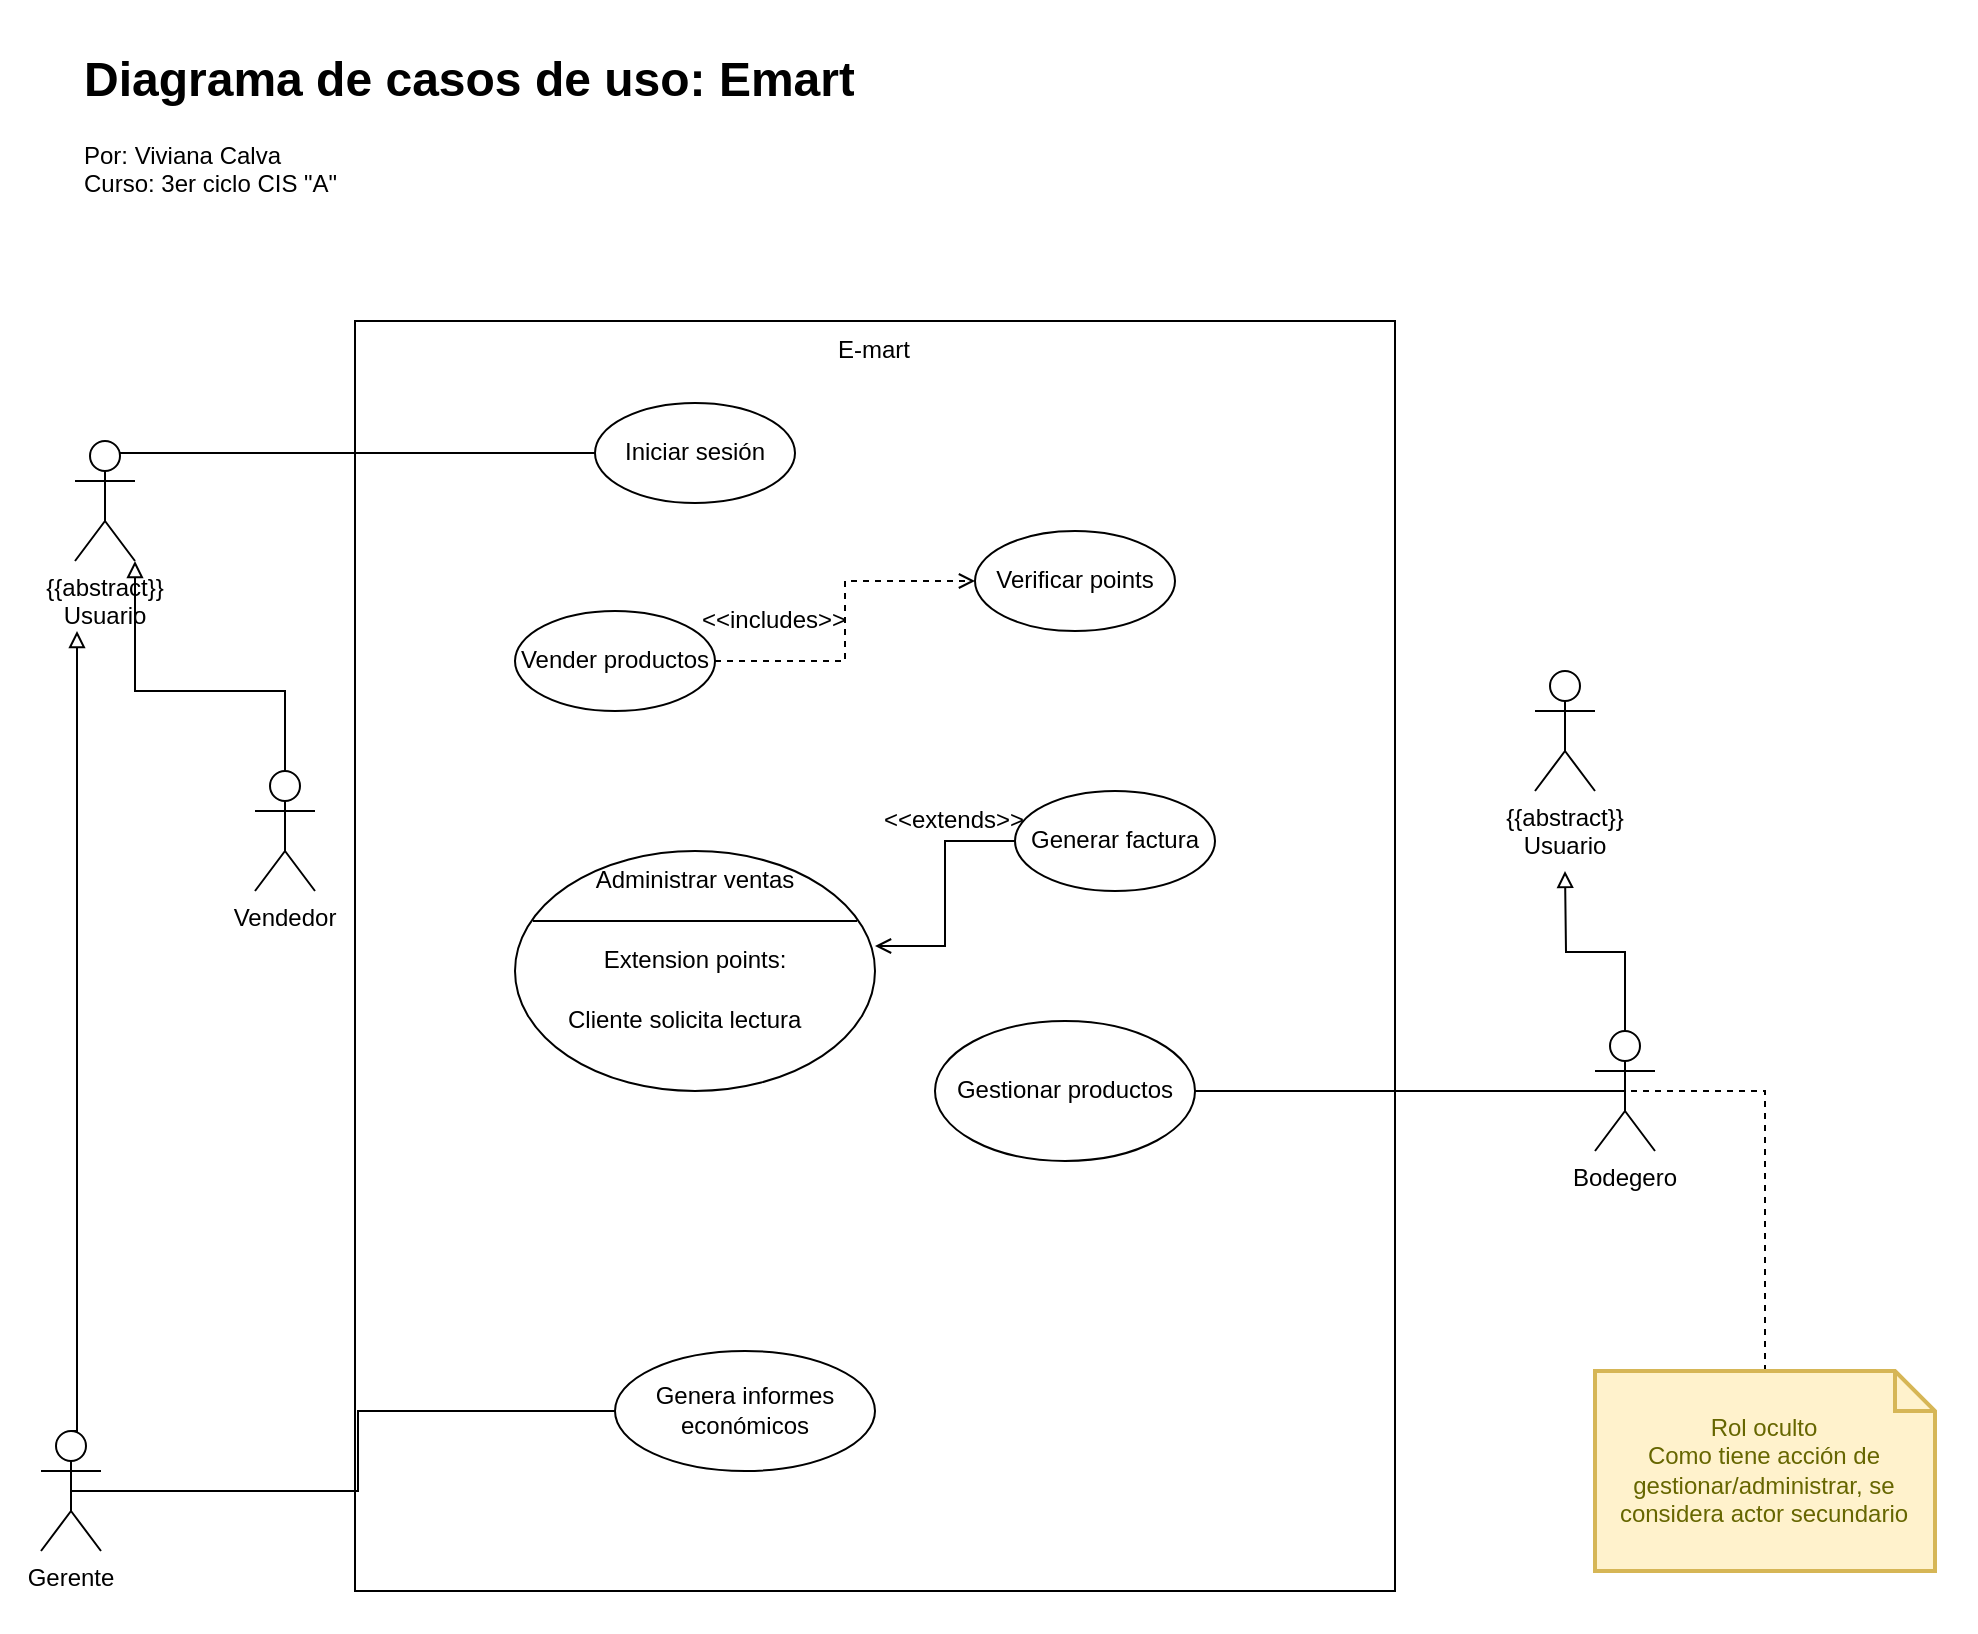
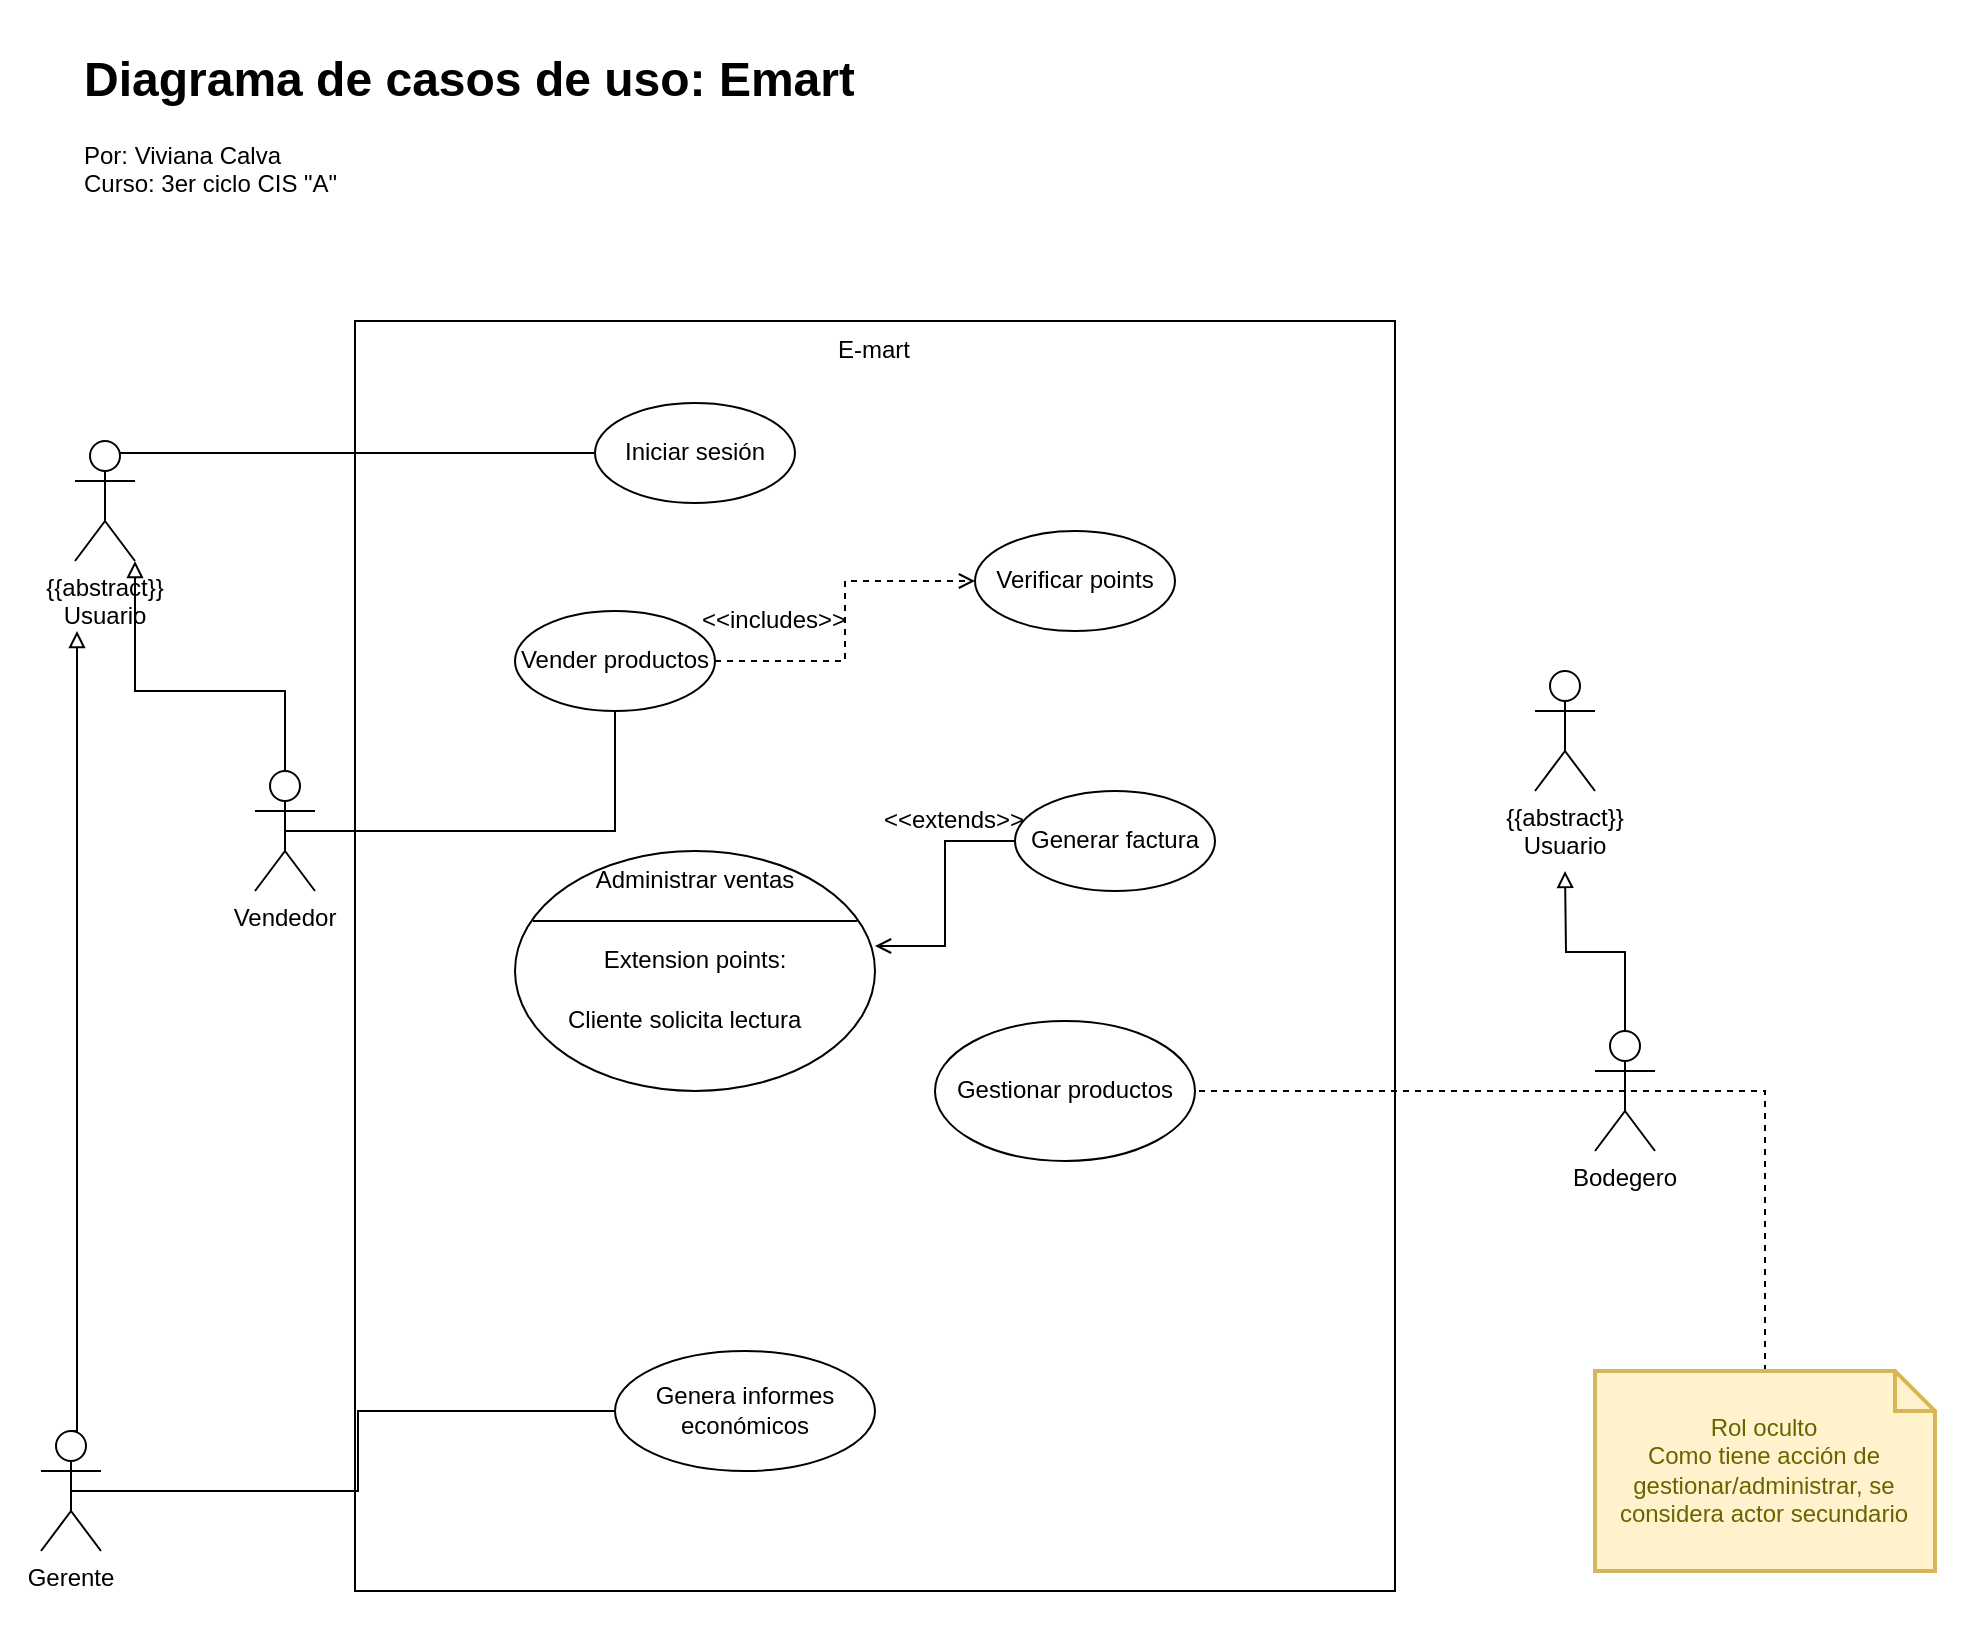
none -> (519, 831)
(1408, 1091) -> (1408, 1091)
